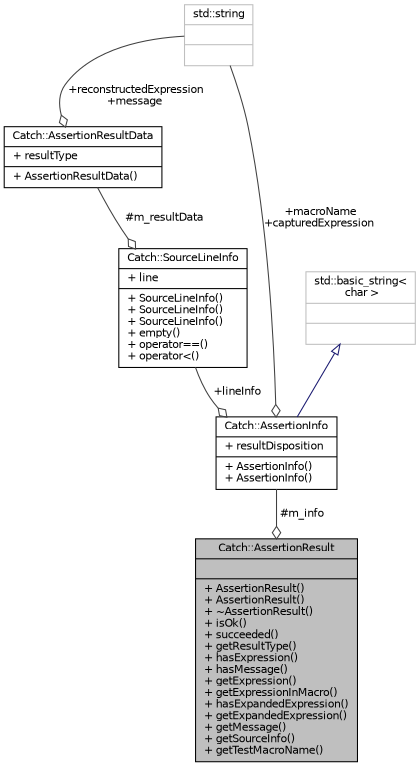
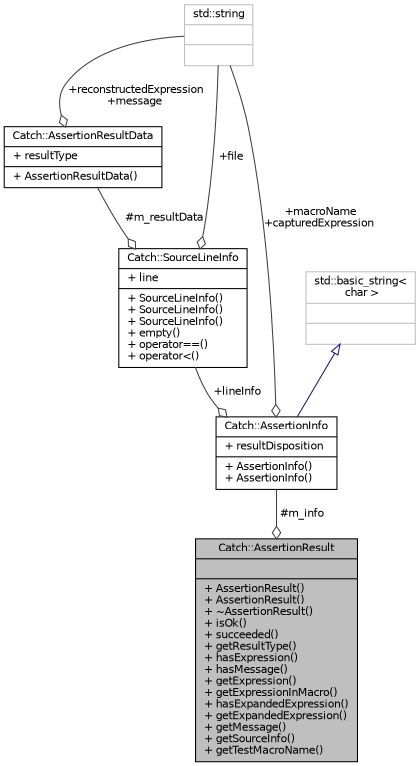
none -> (214, 151)
